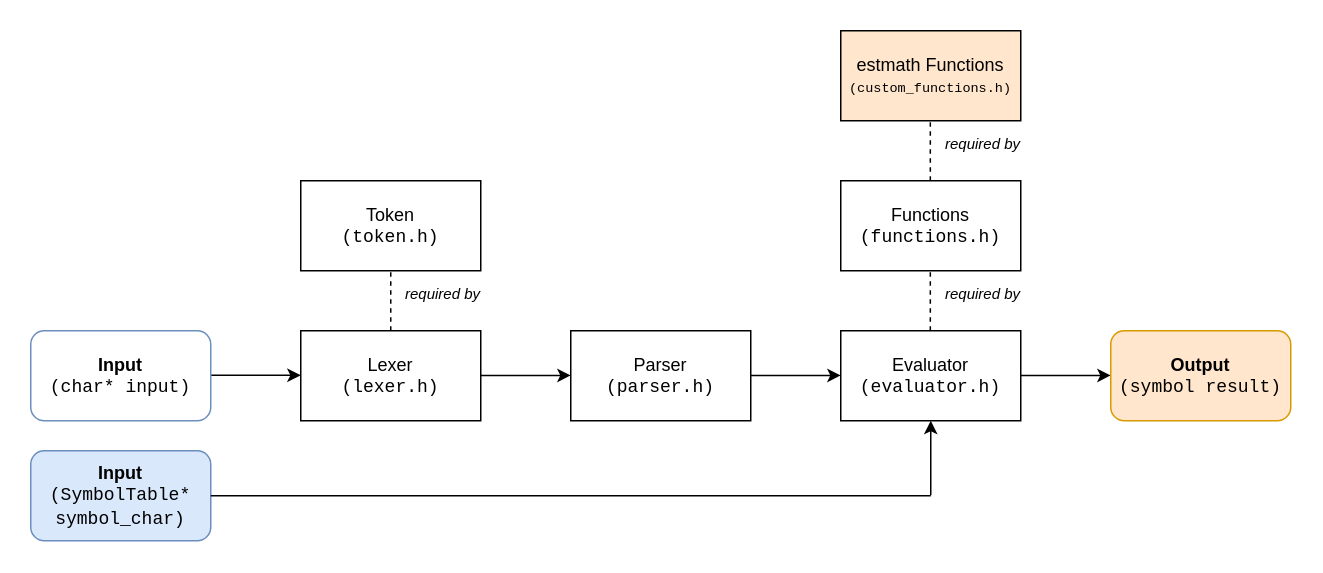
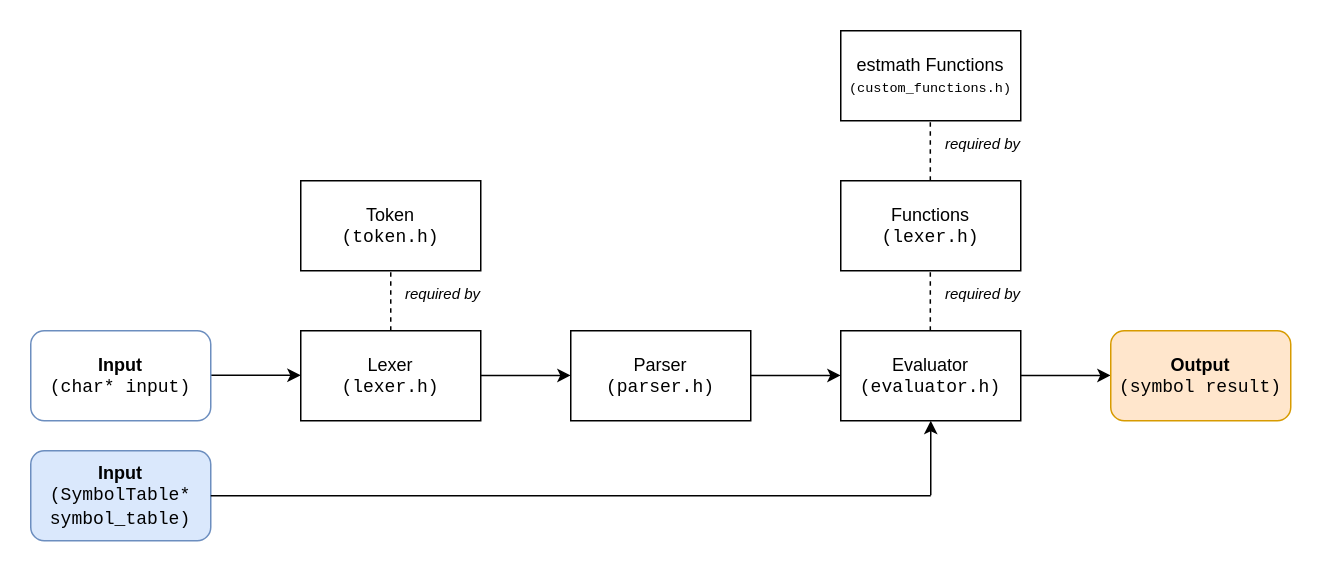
(931, 76) -> (931, 76)
(931, 226) -> (931, 226)
(121, 496) -> (121, 496)
